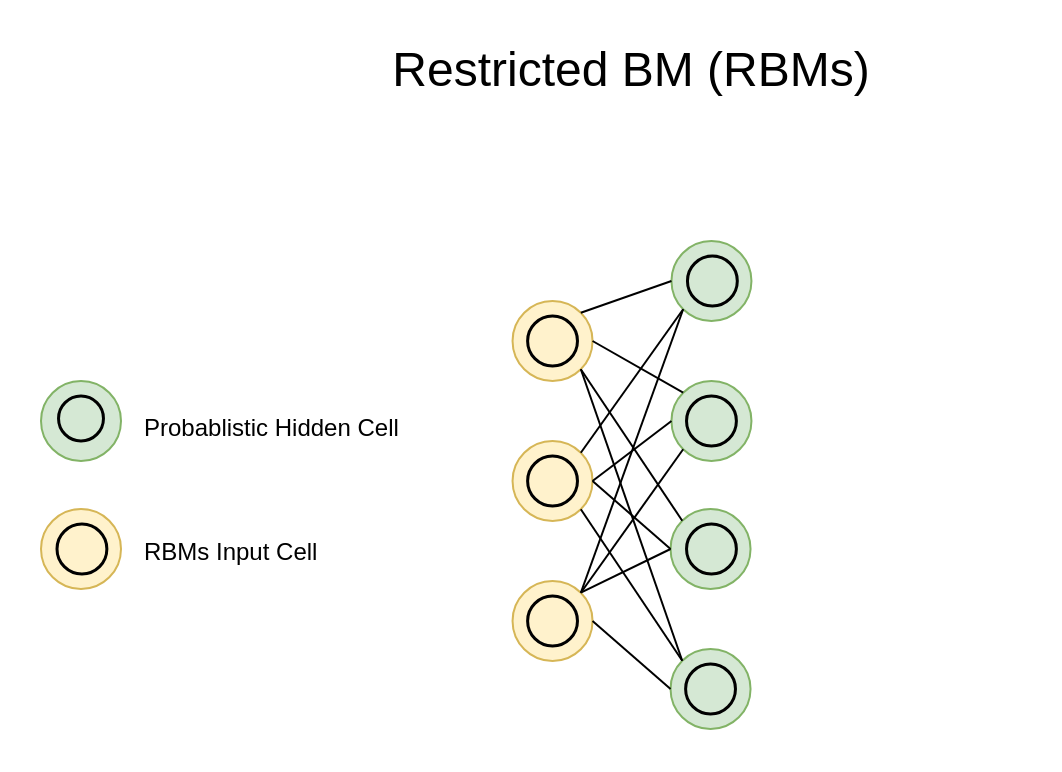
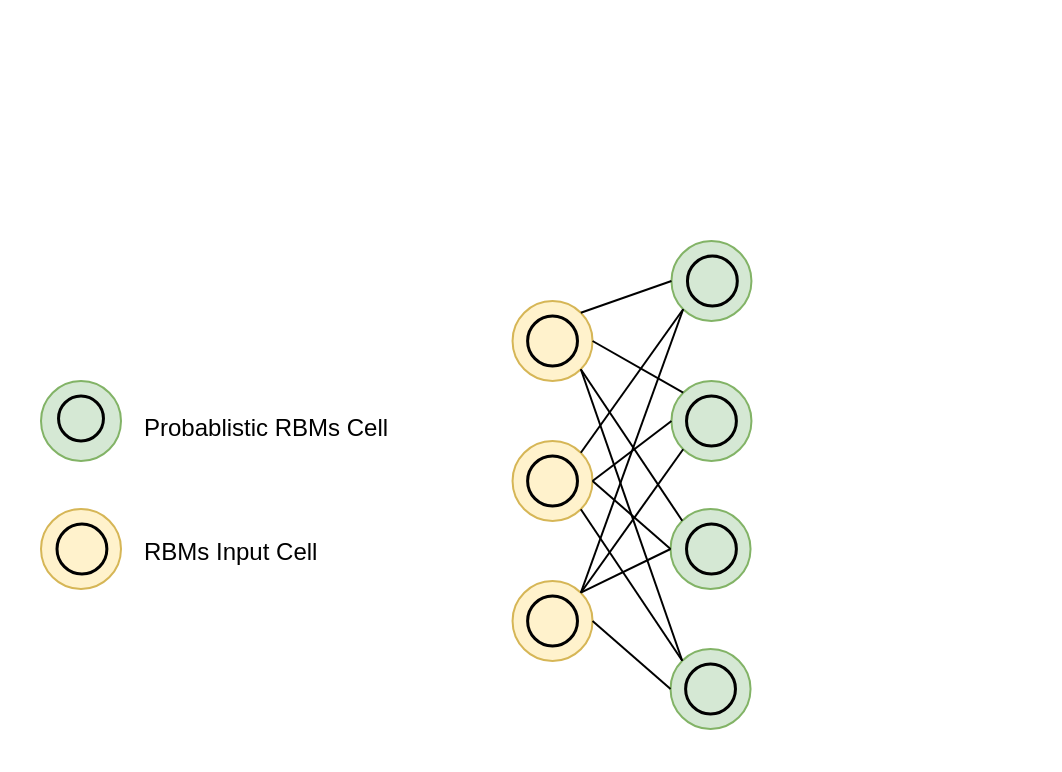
(632, 71) -> none
(273, 421) -> (273, 421)
